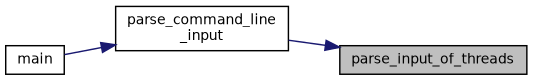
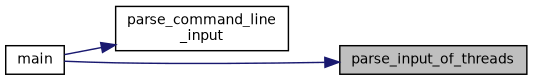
(307, 43) -> (195, 63)
